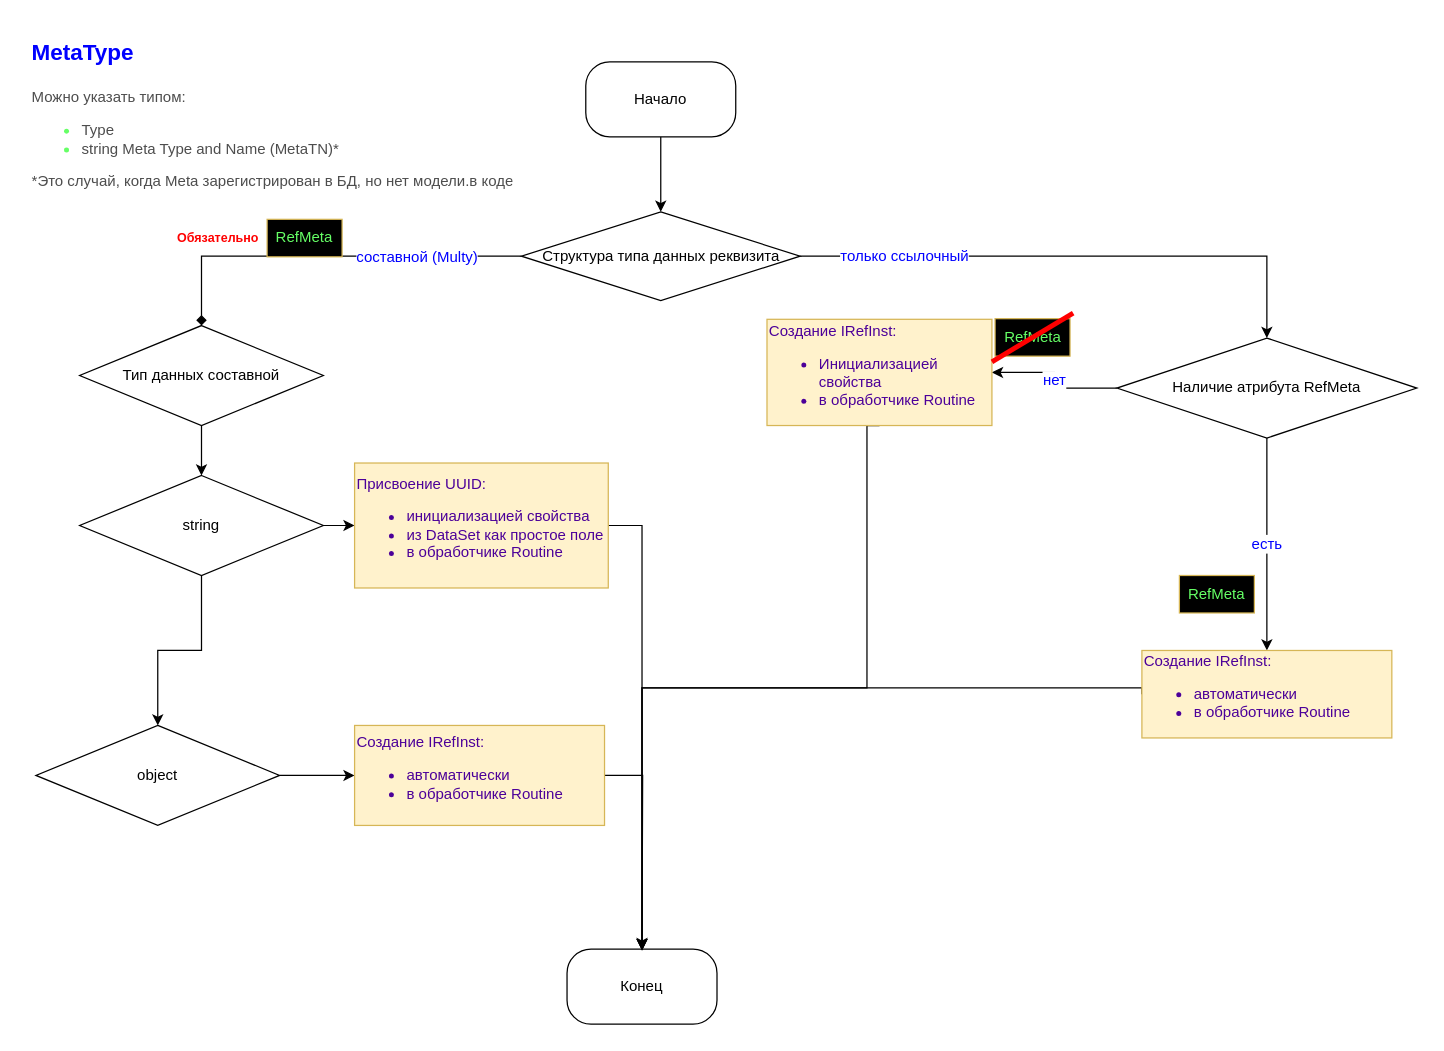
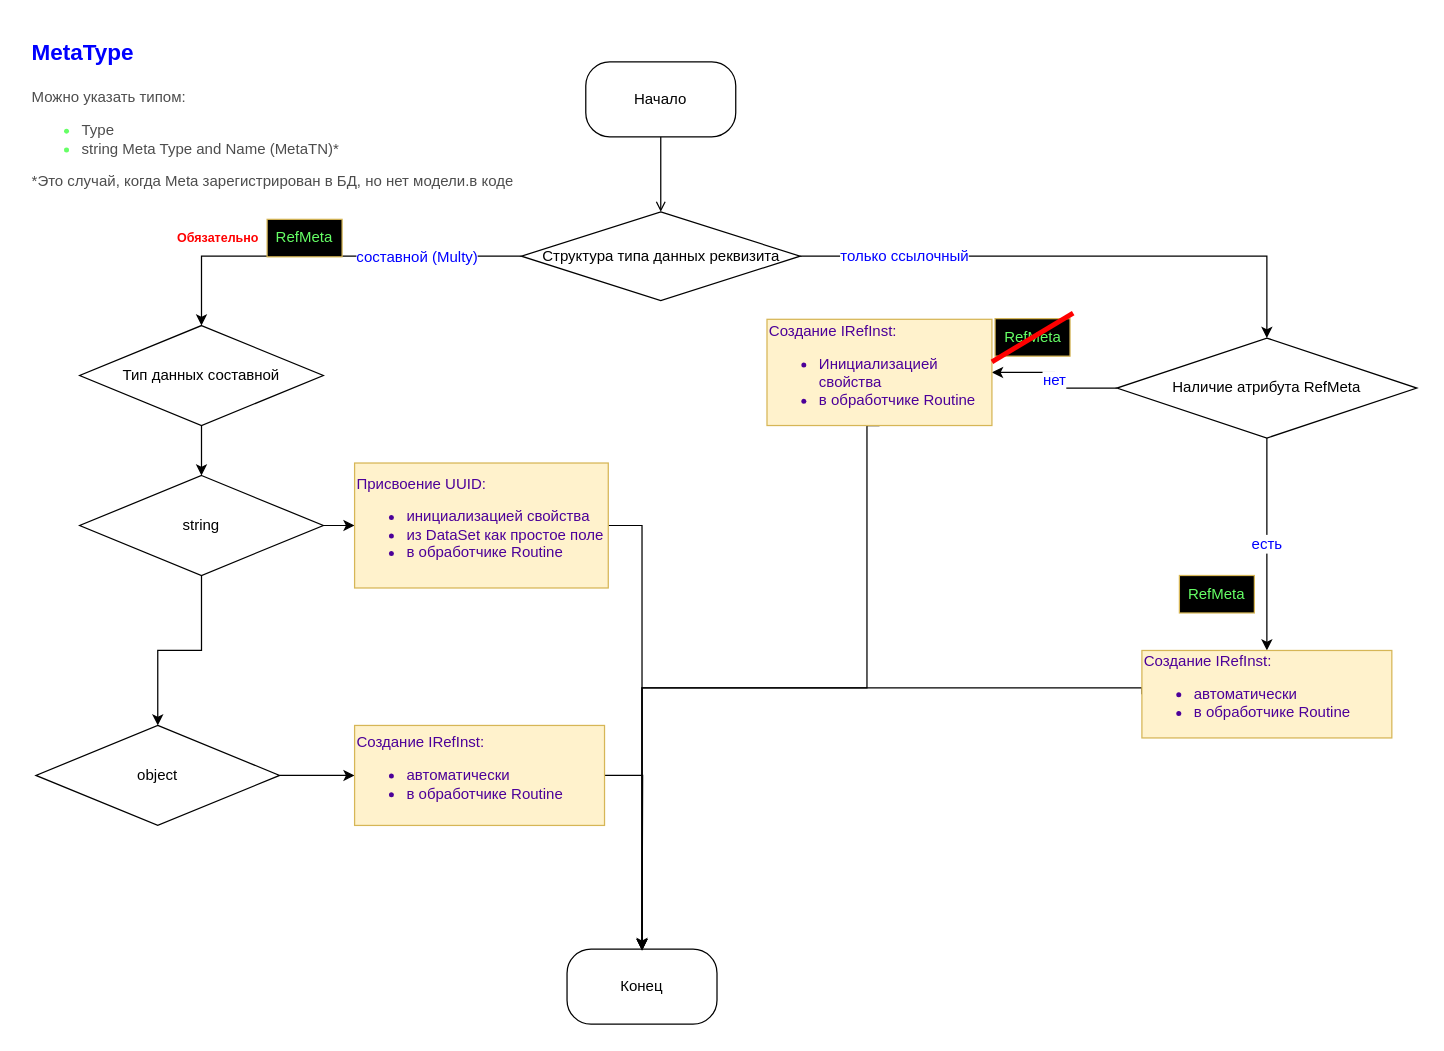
(661, 202) -> (661, 204)
(201, 315) -> (201, 316)
